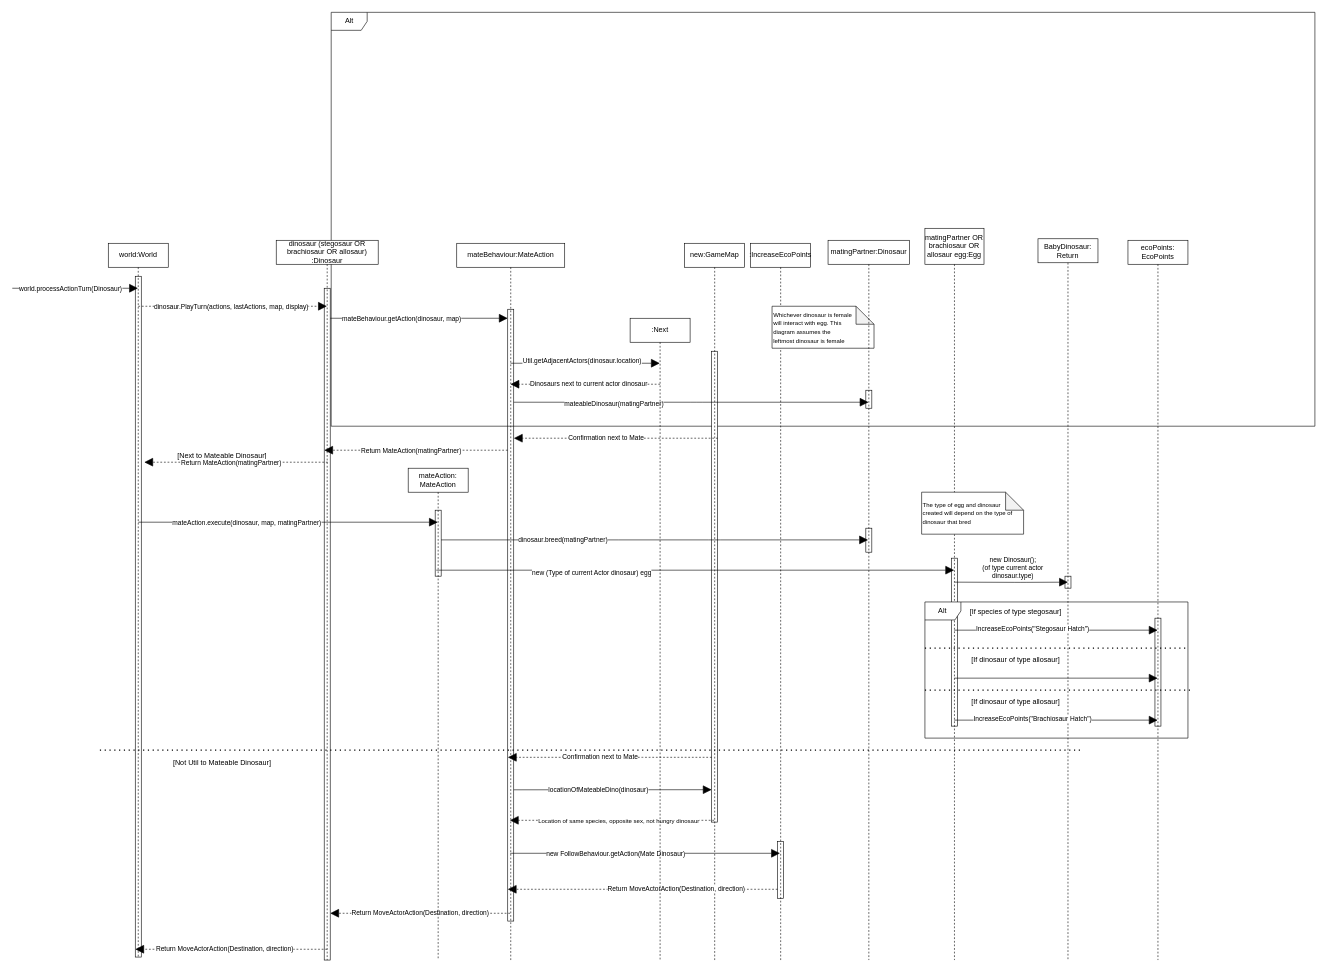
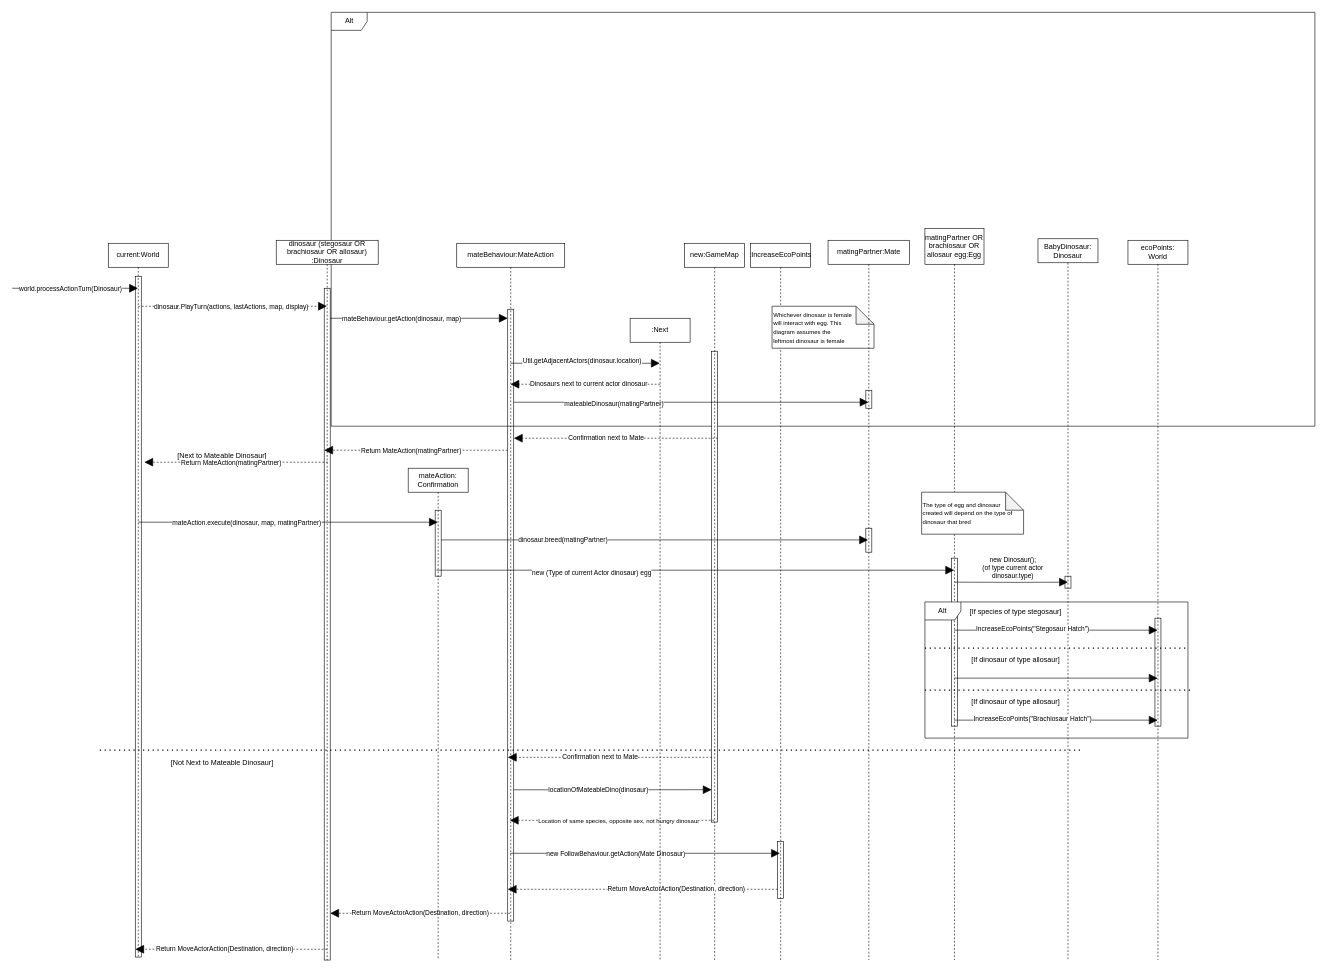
(1068, 251) -> (1068, 251)
(869, 252) -> (869, 252)
(1158, 252) -> (1158, 252)
(138, 255) -> (138, 255)
(438, 480) -> (438, 480)
(222, 764) -> (222, 764)
